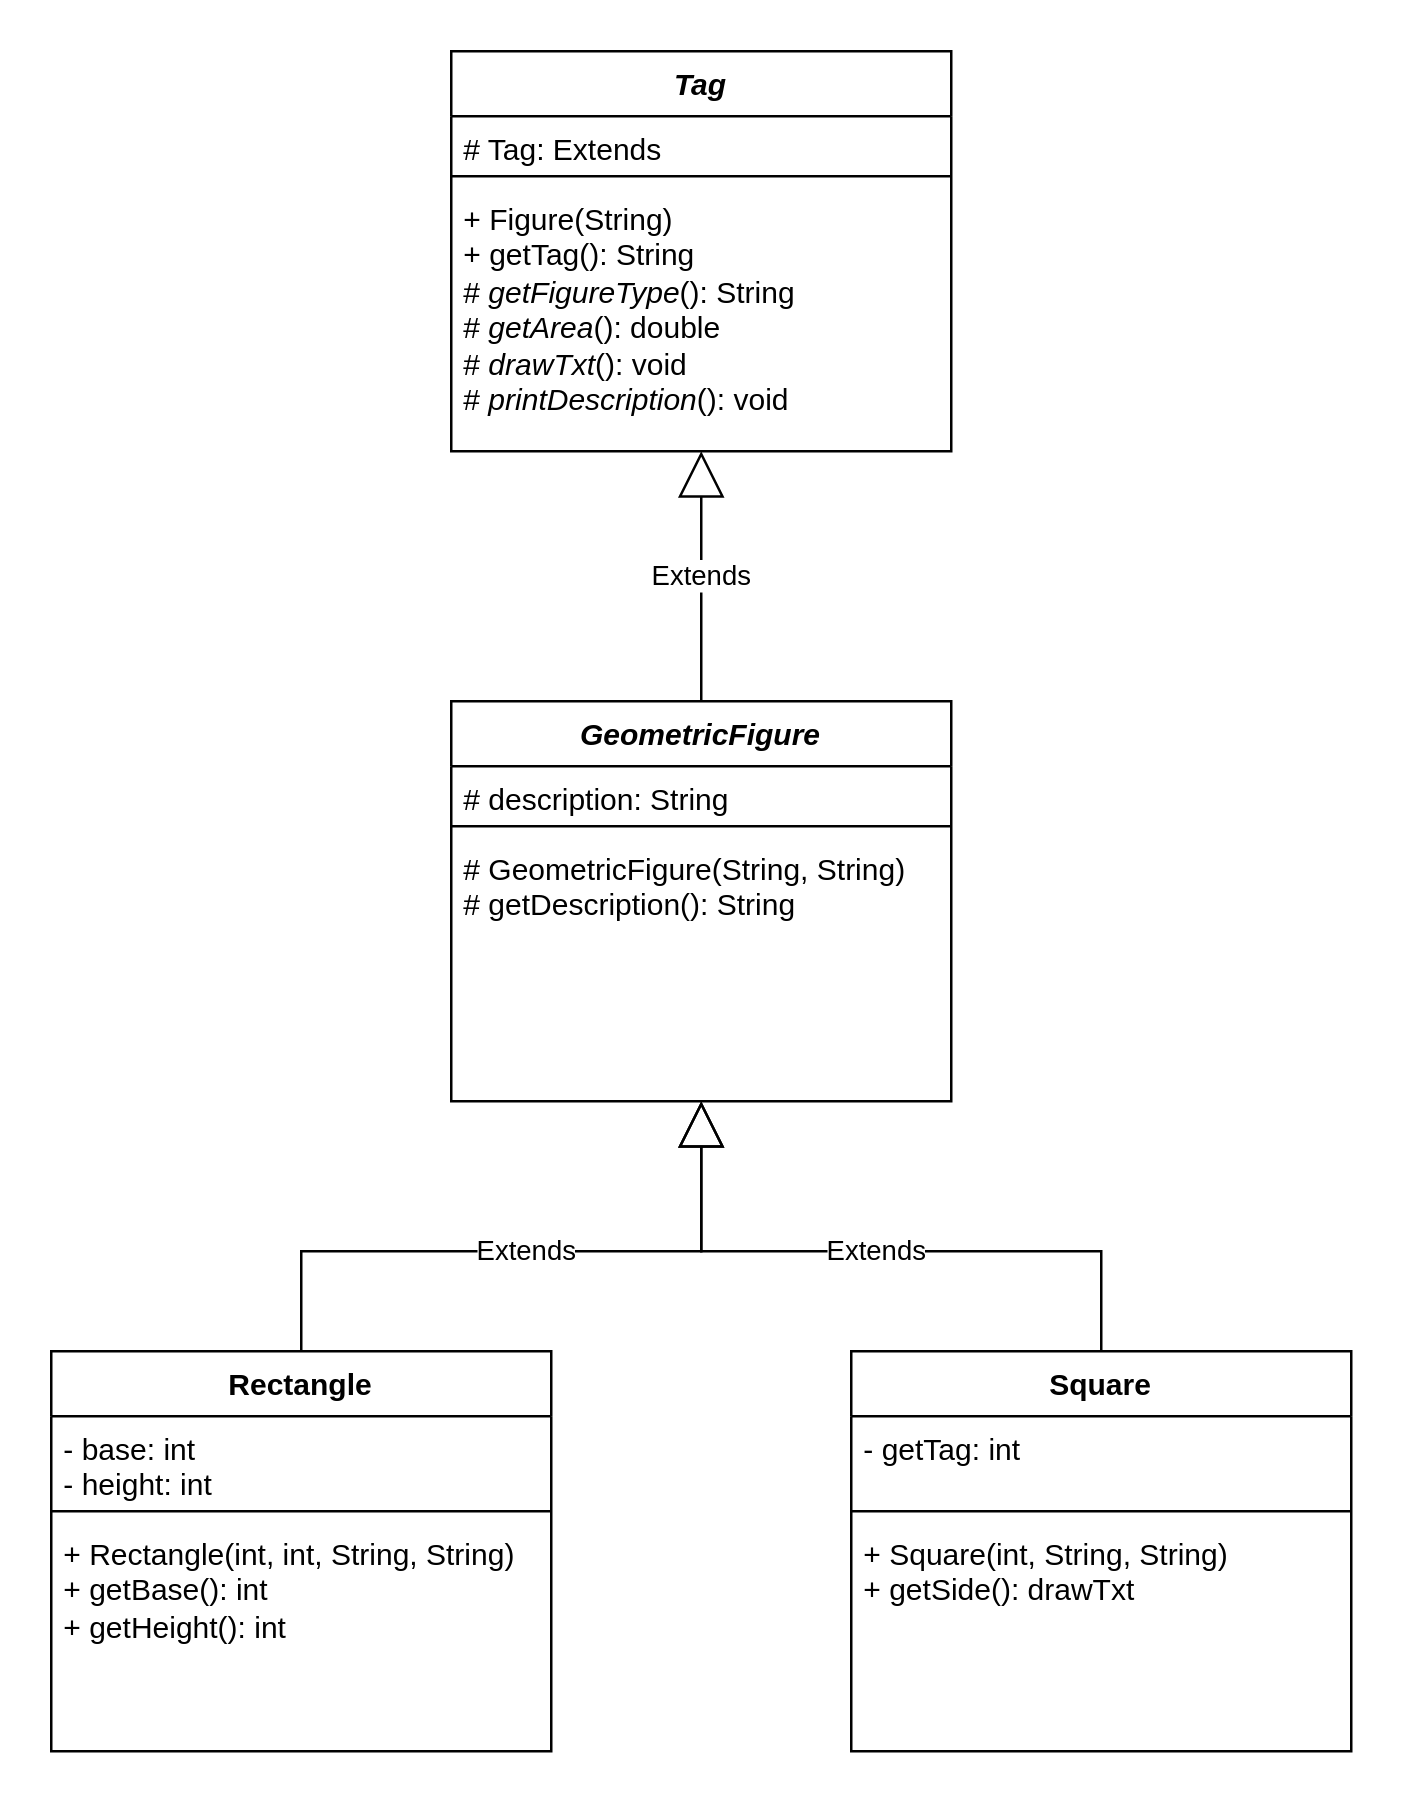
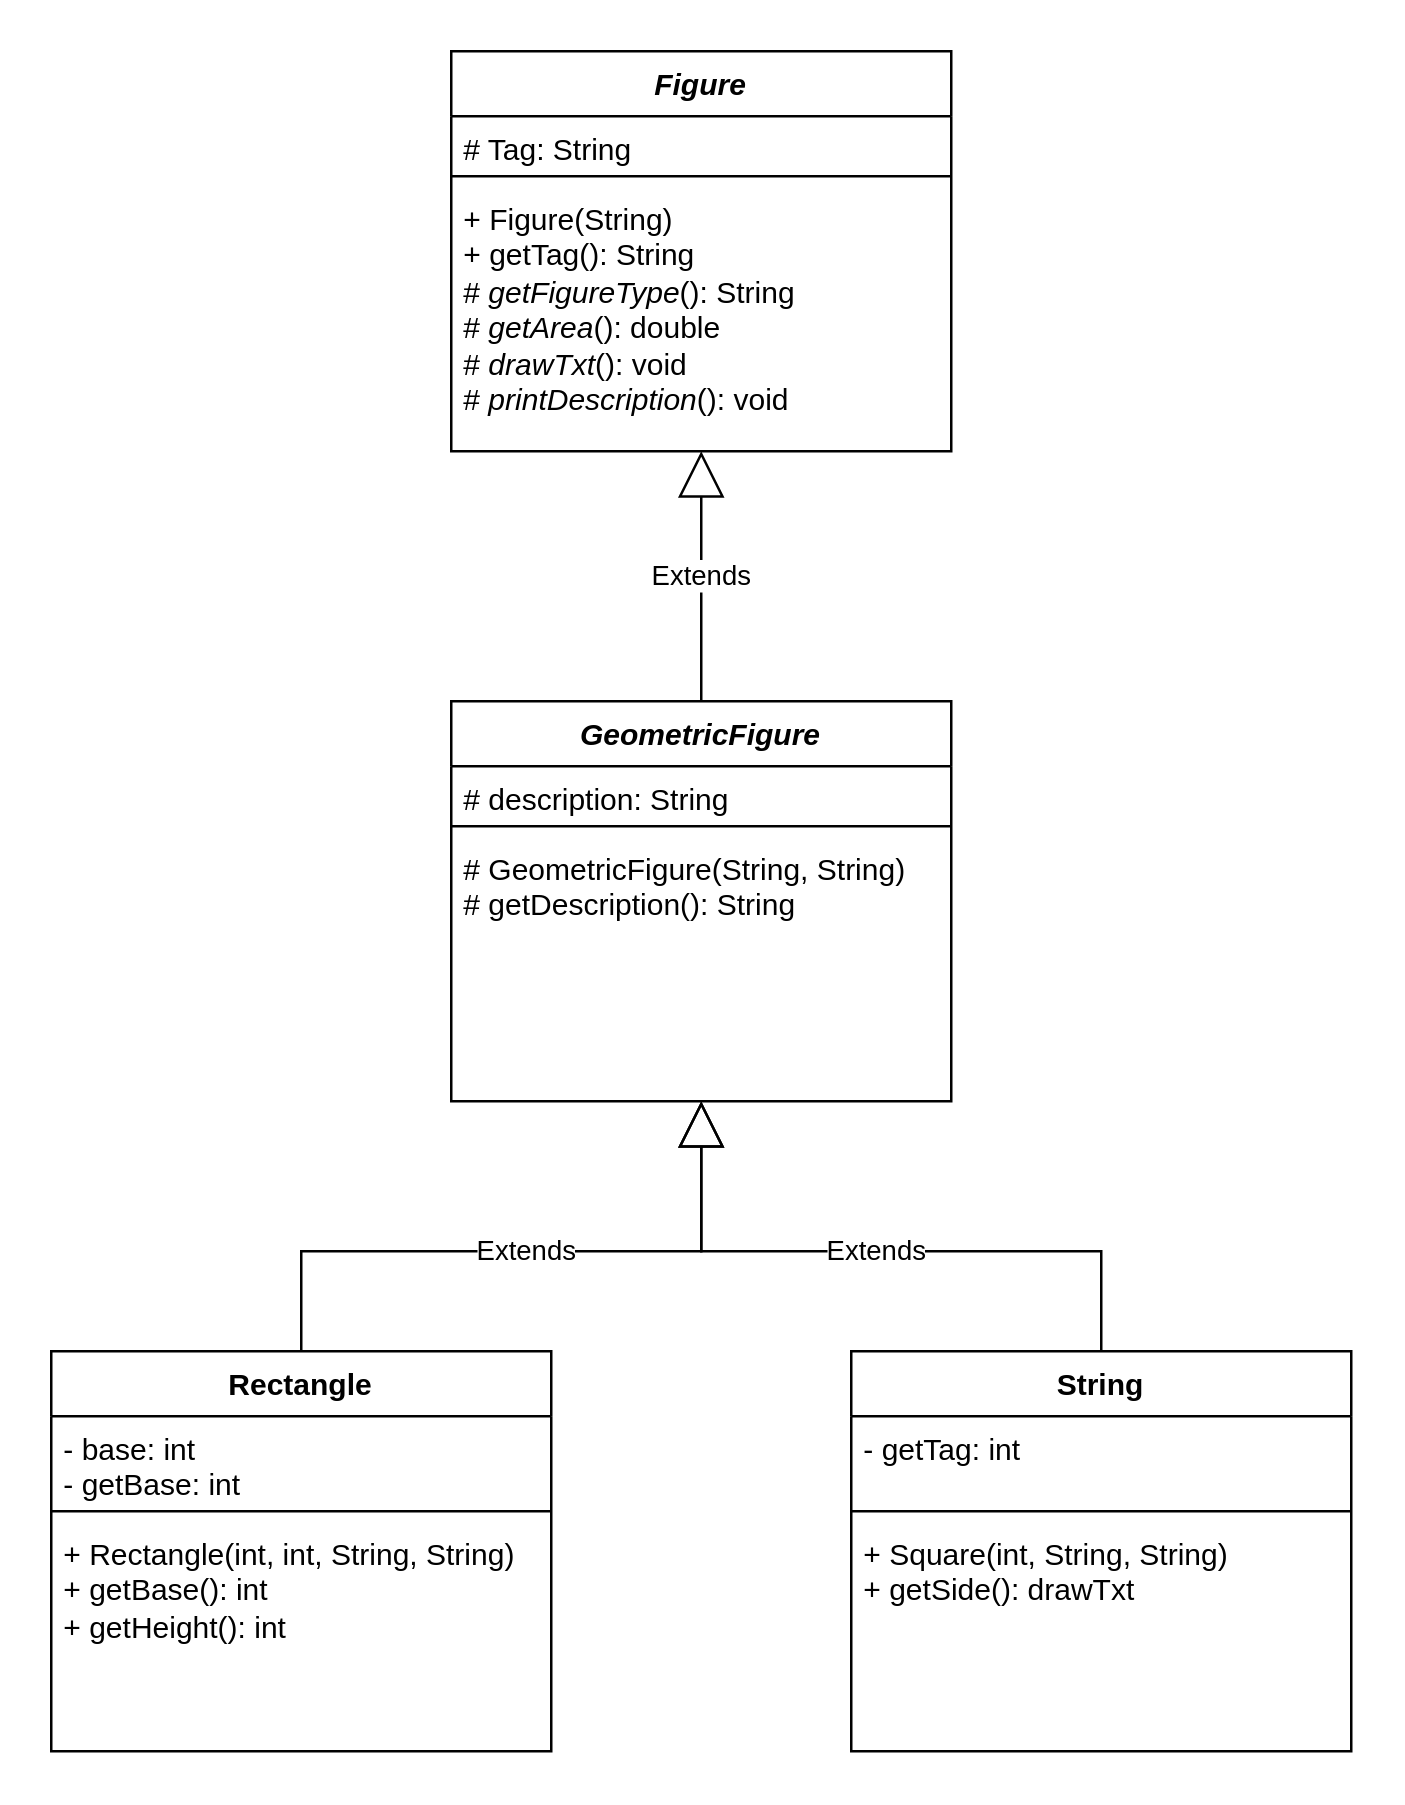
(700, 85) -> (700, 85)
(562, 152) -> (550, 152)
(1100, 1385) -> (1100, 1385)
(146, 1470) -> (158, 1470)
